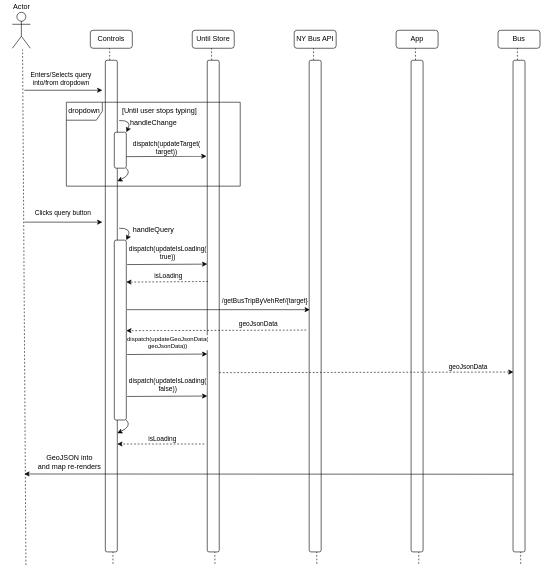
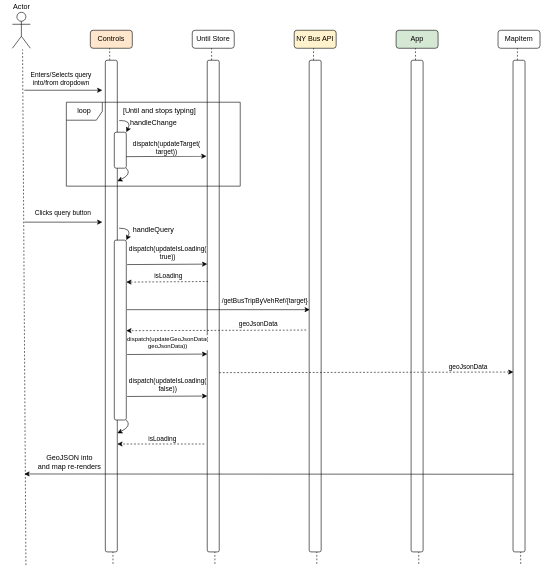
(111, 39) -> (111, 39)
(315, 39) -> (315, 39)
(417, 39) -> (417, 39)
(519, 39) -> (519, 39)
(84, 111) -> (84, 111)
(160, 111) -> (160, 111)
